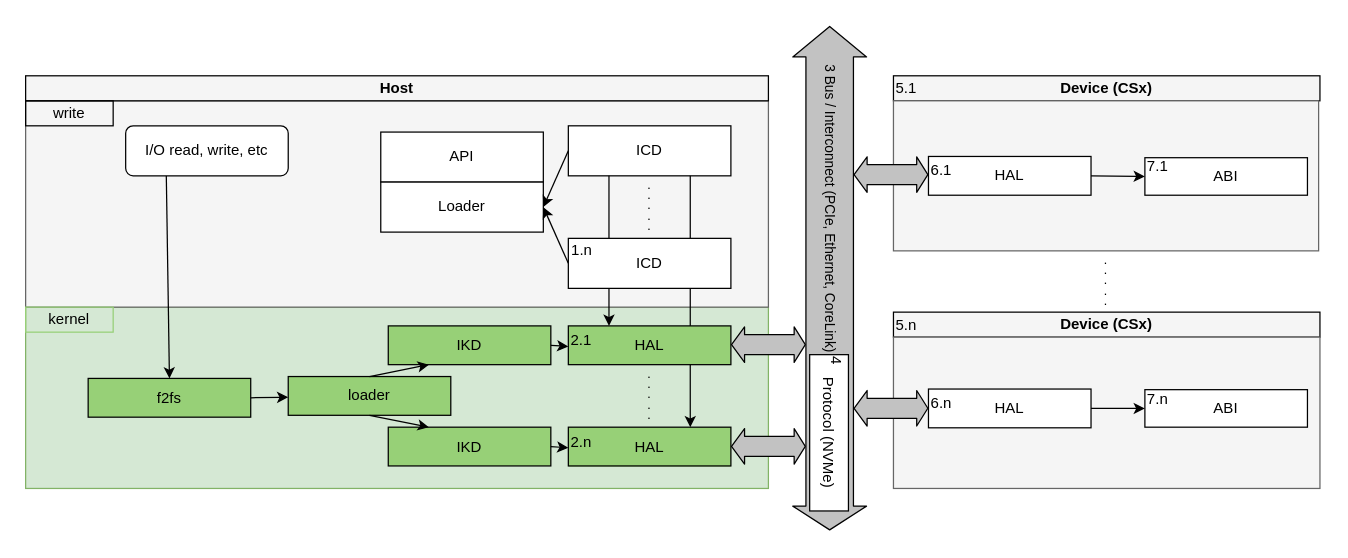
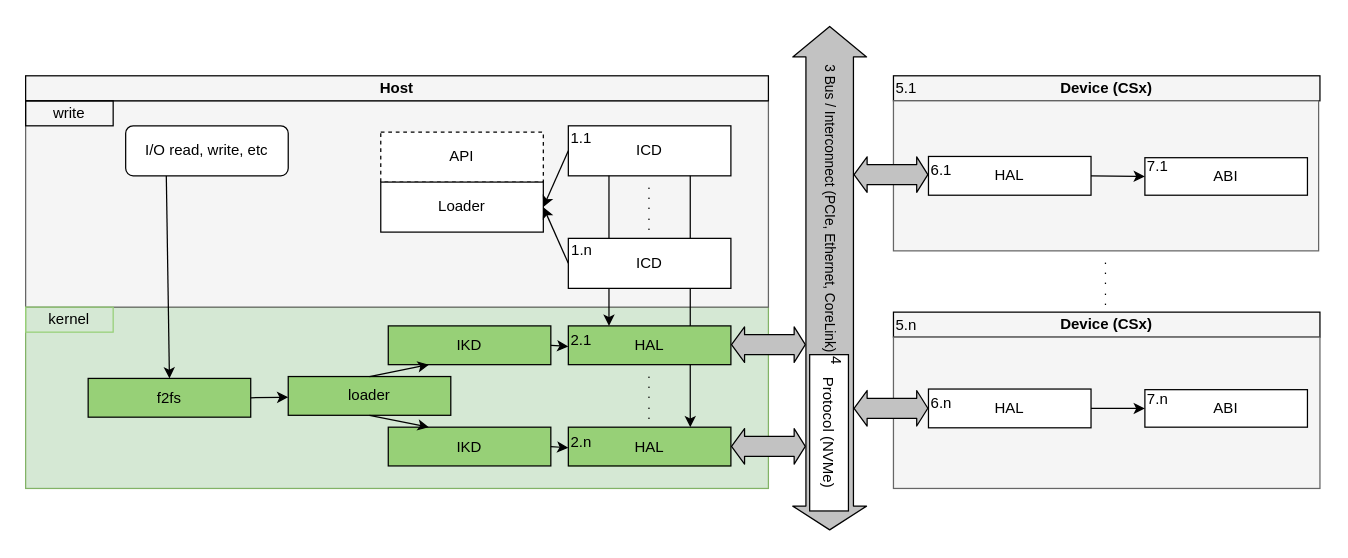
none -> (581, 138)
(462, 157) -> (462, 157)
